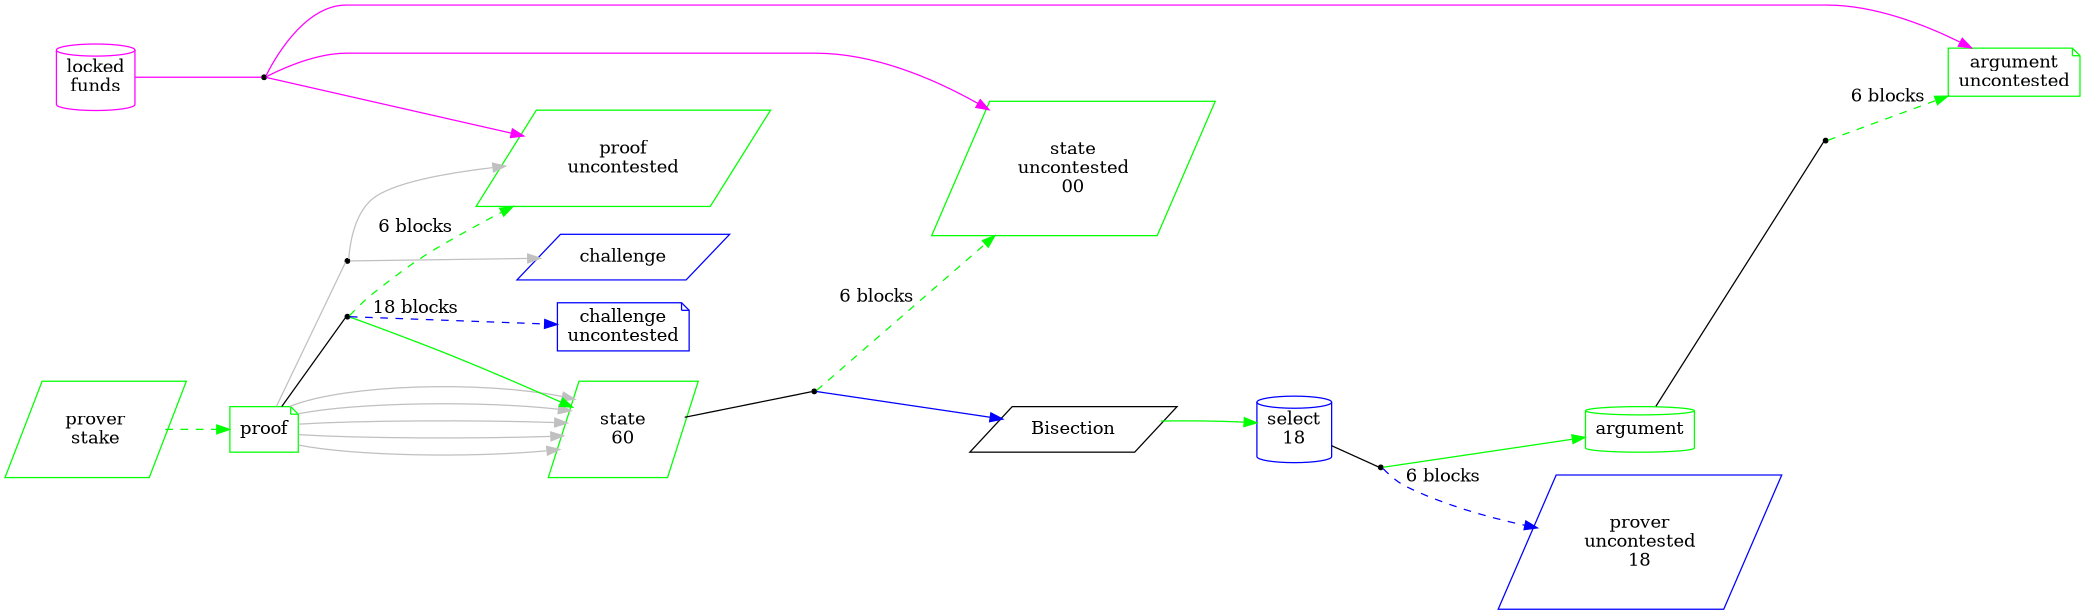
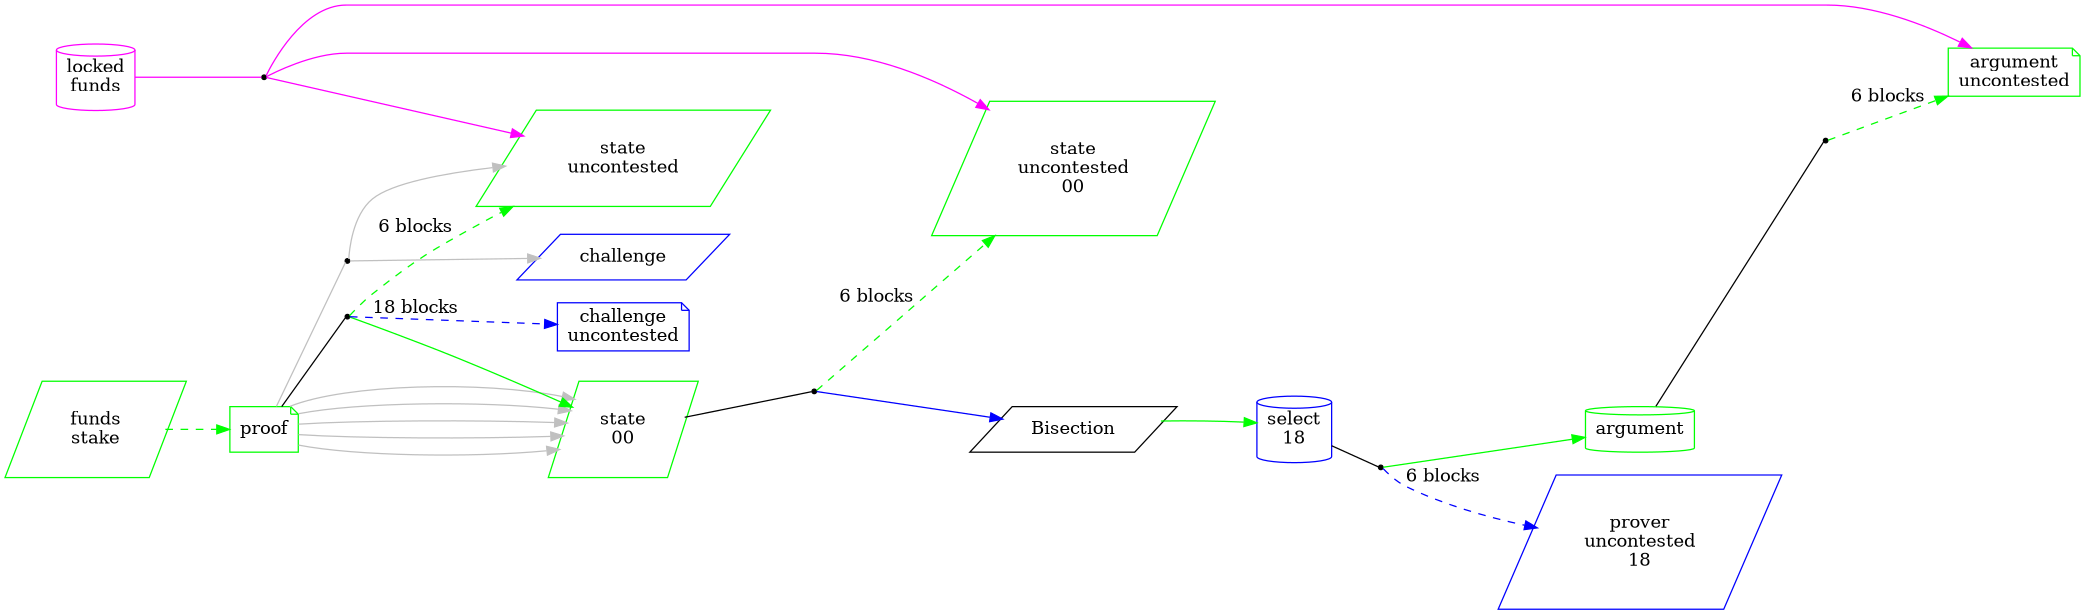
(623, 158) -> (623, 158)
(96, 429) -> (96, 429)
(623, 429) -> (623, 429)
